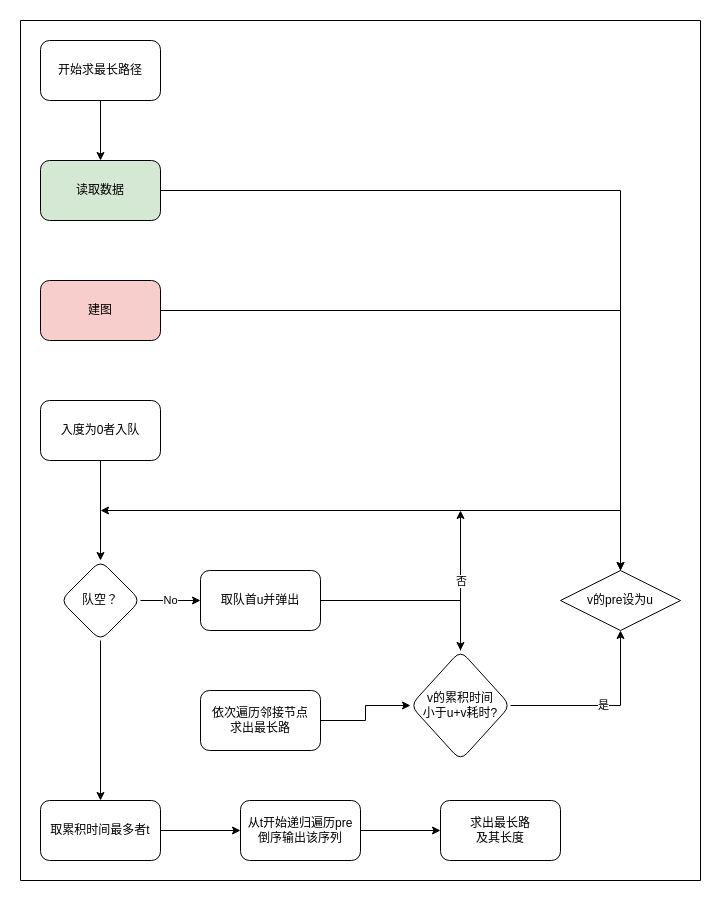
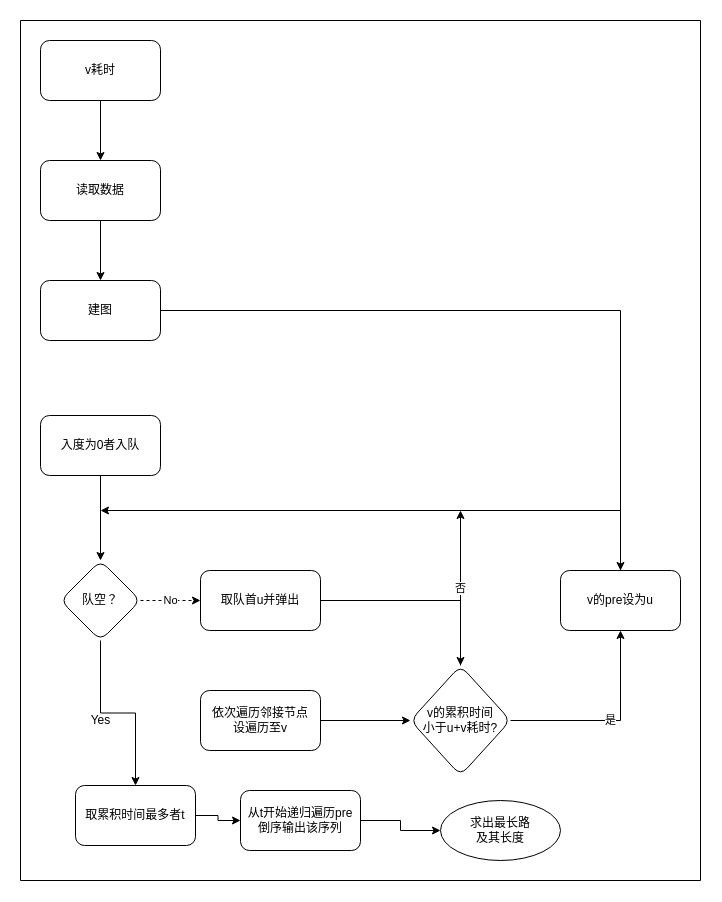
(101, 71) -> (101, 71)
(101, 191) -> (101, 191)
(449, 191) -> (101, 247)
(101, 311) -> (101, 311)
(101, 431) -> (101, 446)
(153, 601) -> (153, 601)
(621, 601) -> (621, 601)
(461, 706) -> (461, 721)
none -> (101, 721)
(261, 721) -> (261, 721)
(101, 831) -> (136, 816)
(301, 831) -> (301, 821)
(501, 831) -> (501, 831)
